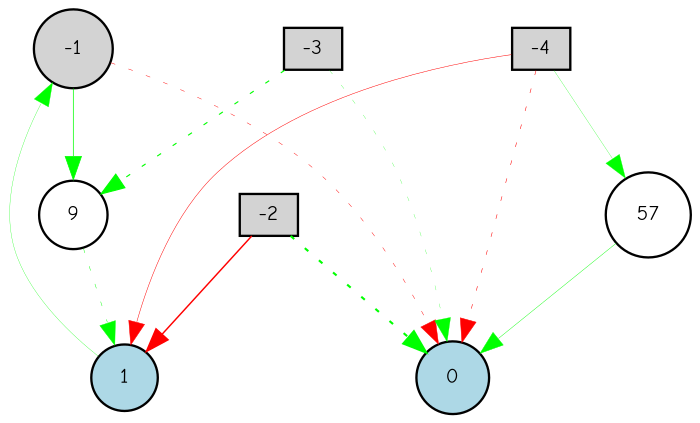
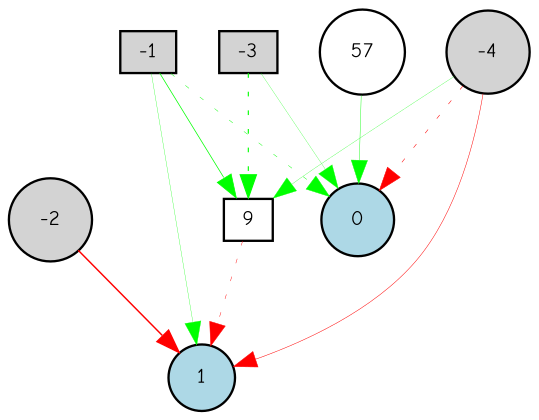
(73, 49) -> (148, 52)
(541, 49) -> (488, 52)
(583, 114) -> (377, 127)
(299, 157) -> (233, 123)
(403, 187) -> (293, 121)
(73, 215) -> (248, 220)
(269, 215) -> (50, 220)
(13, 243) -> (172, 198)
(95, 285) -> (230, 282)
(349, 287) -> none
